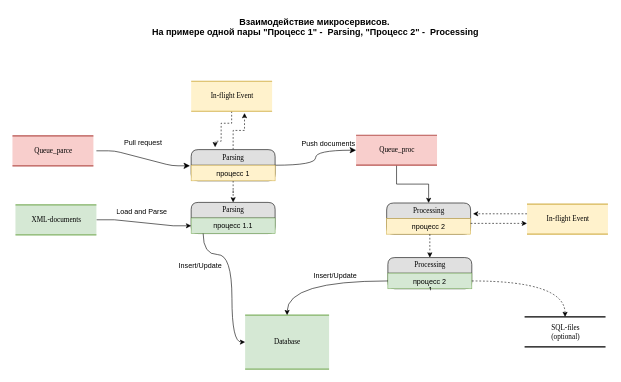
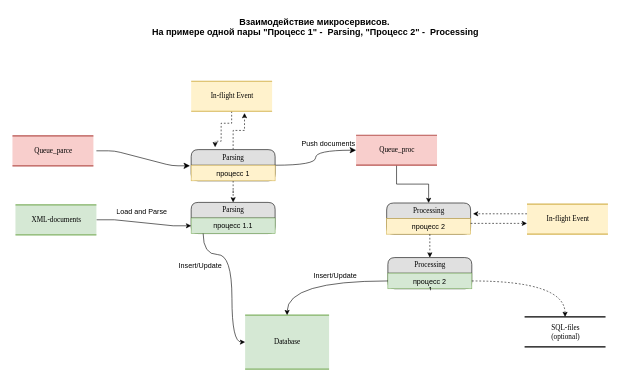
(143, 142) -> none
